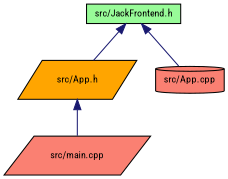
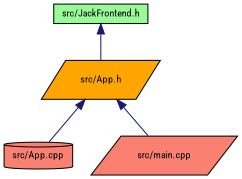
(164, 49) -> (64, 125)
